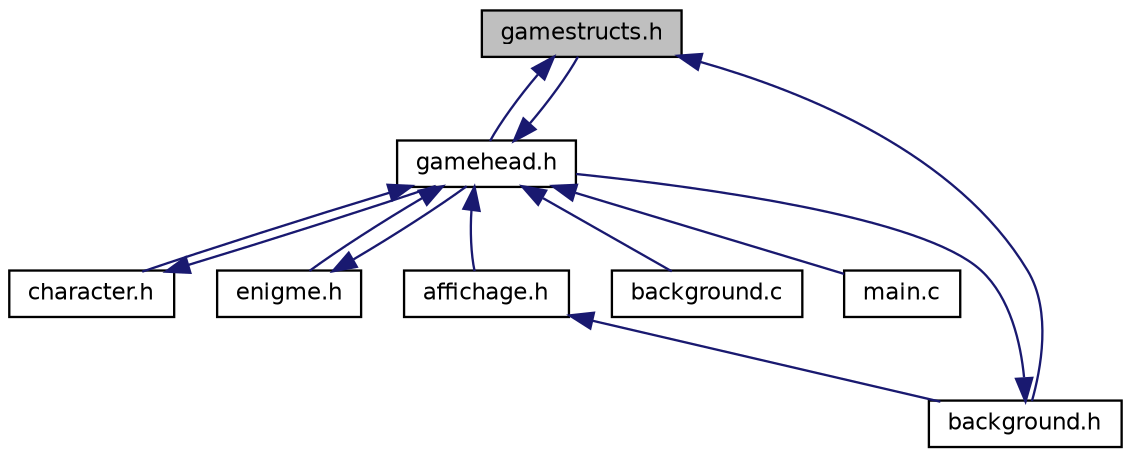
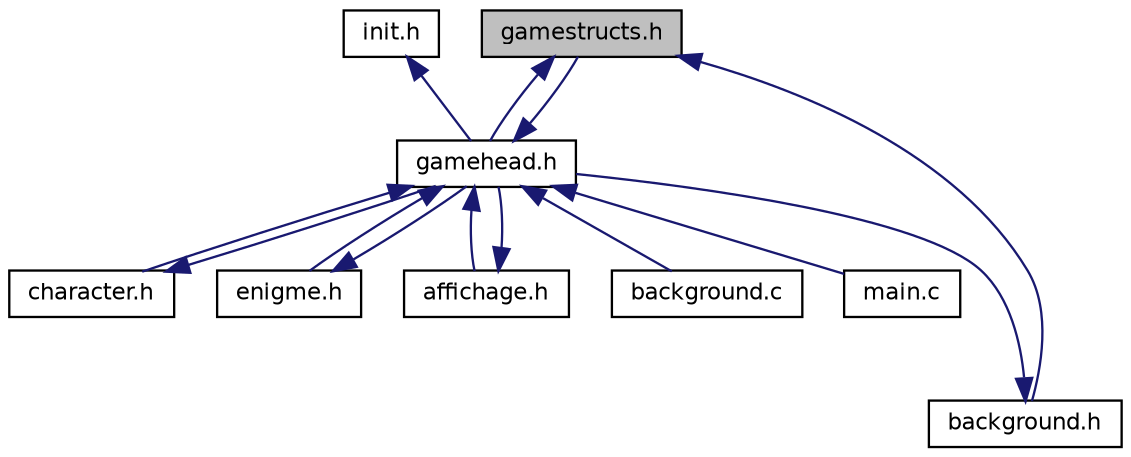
none -> (391, 34)
(766, 361) -> (502, 217)
